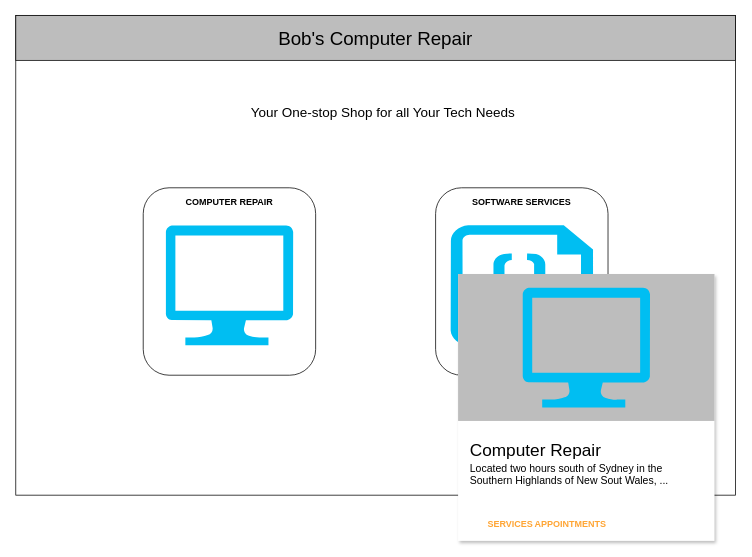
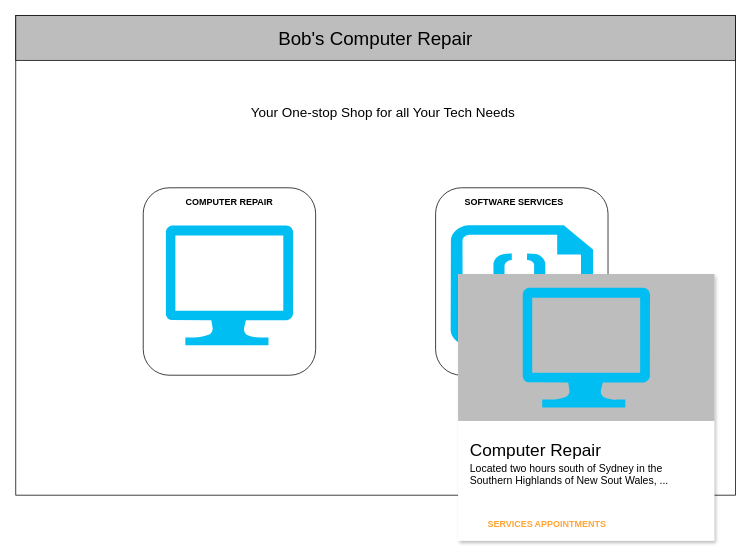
(522, 203) -> (514, 203)
